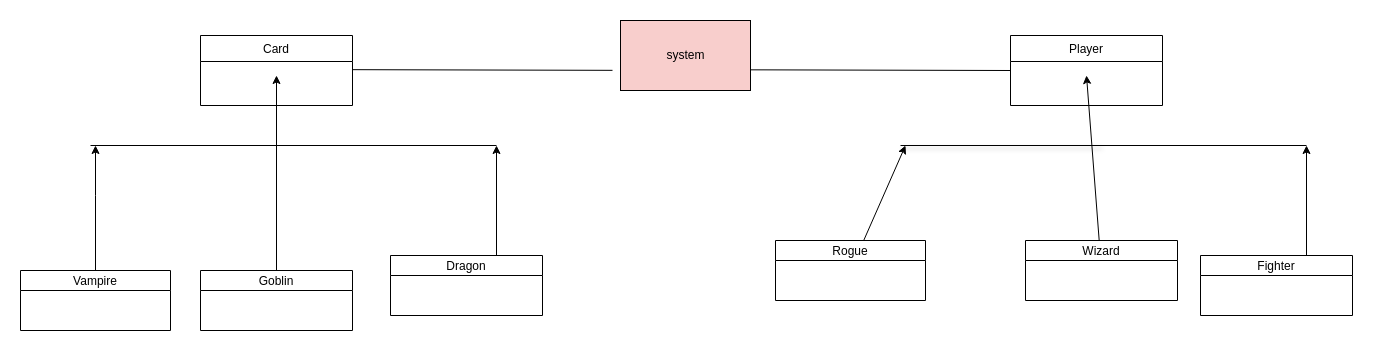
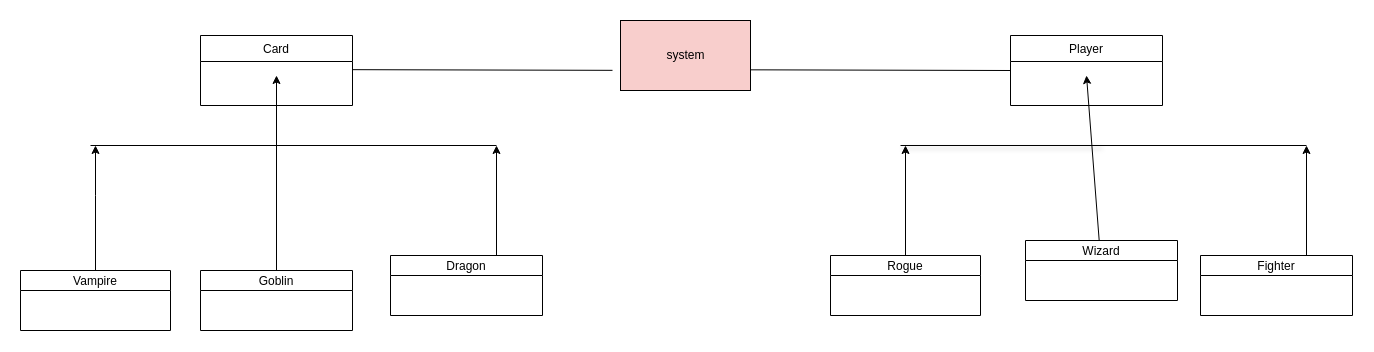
(851, 271) -> (906, 286)
